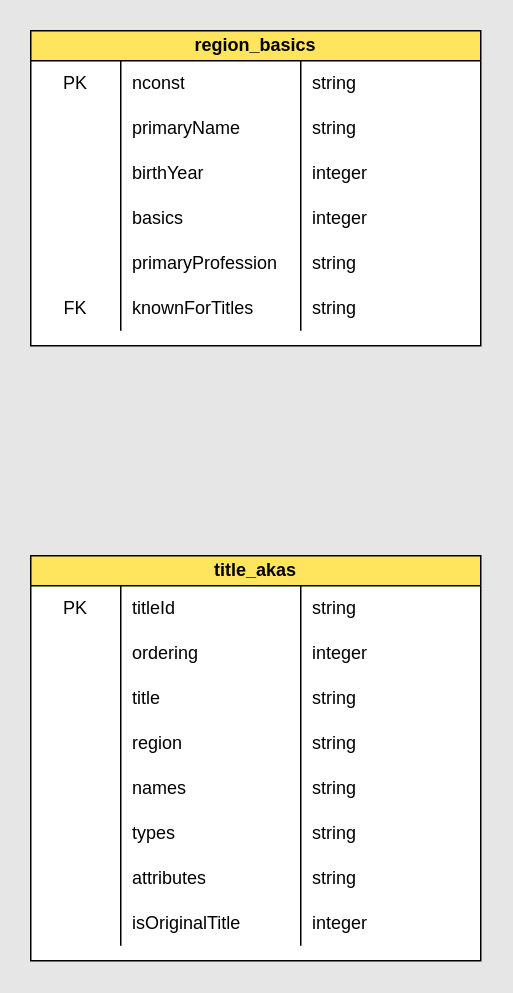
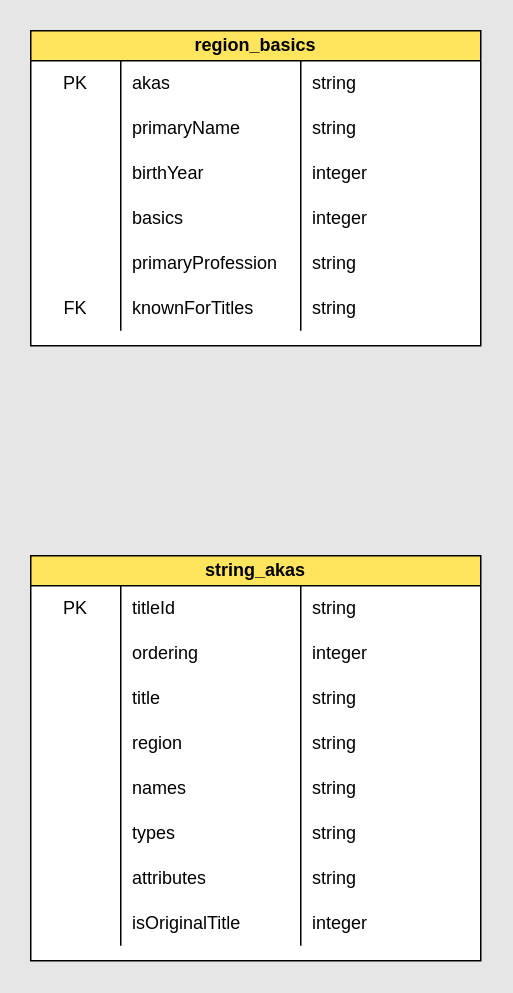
(163, 83) -> (153, 83)
(256, 571) -> (256, 571)
